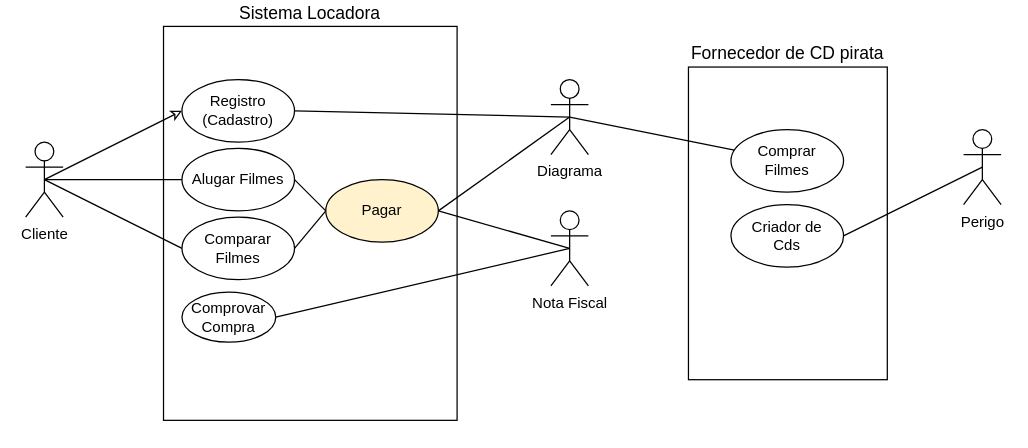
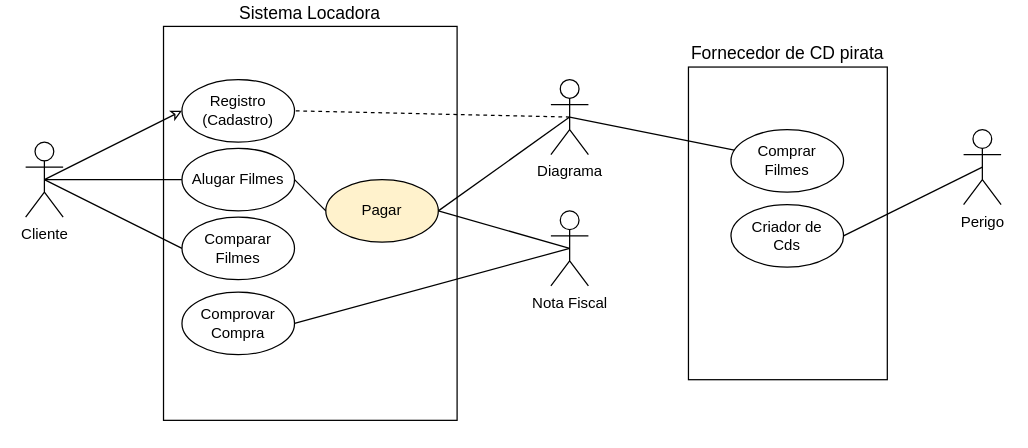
(429, 114) -> (429, 114)
(310, 229) -> none
(229, 317) -> (238, 323)
